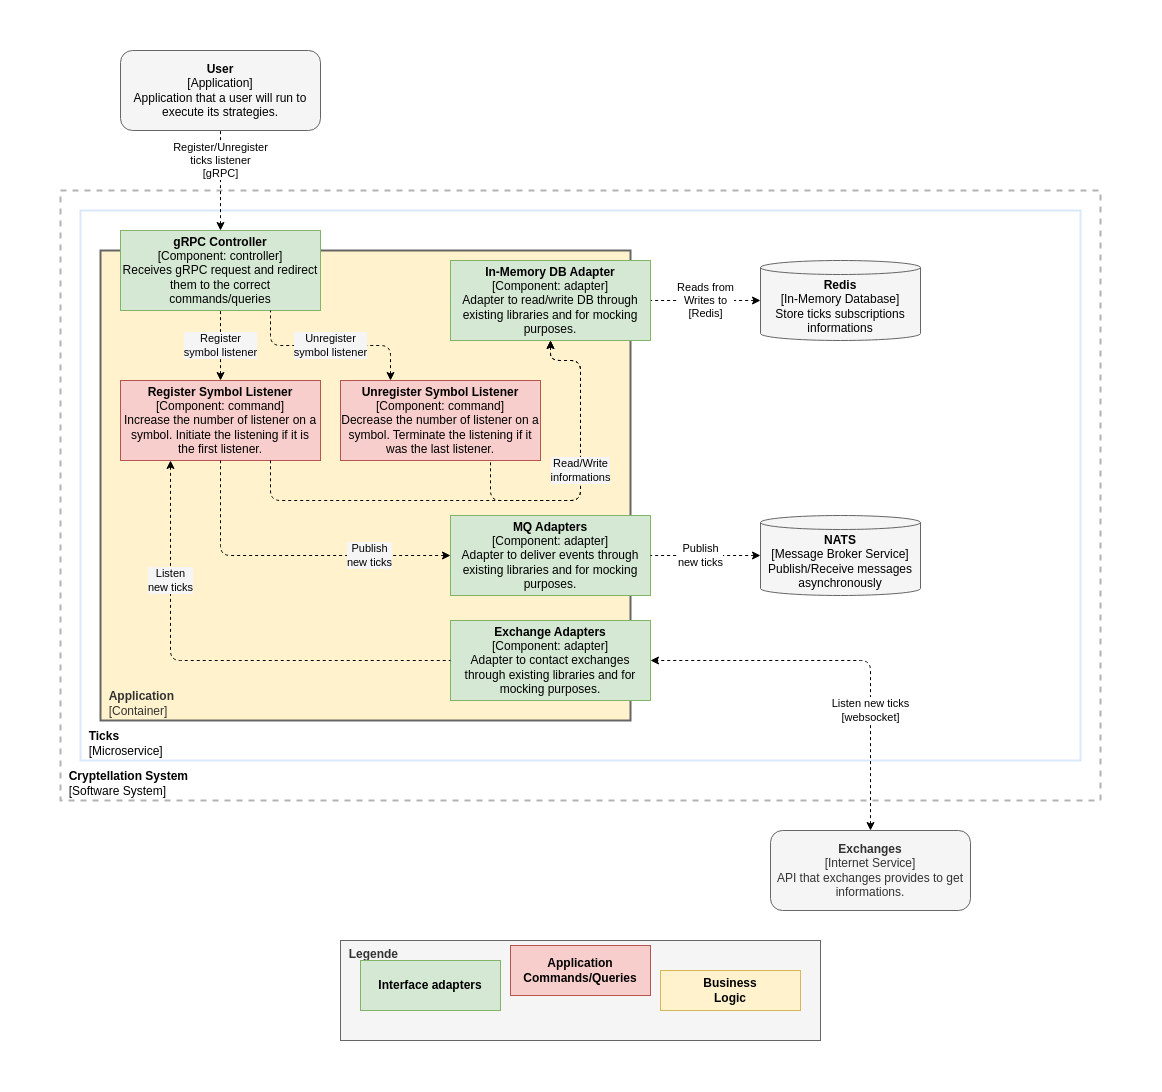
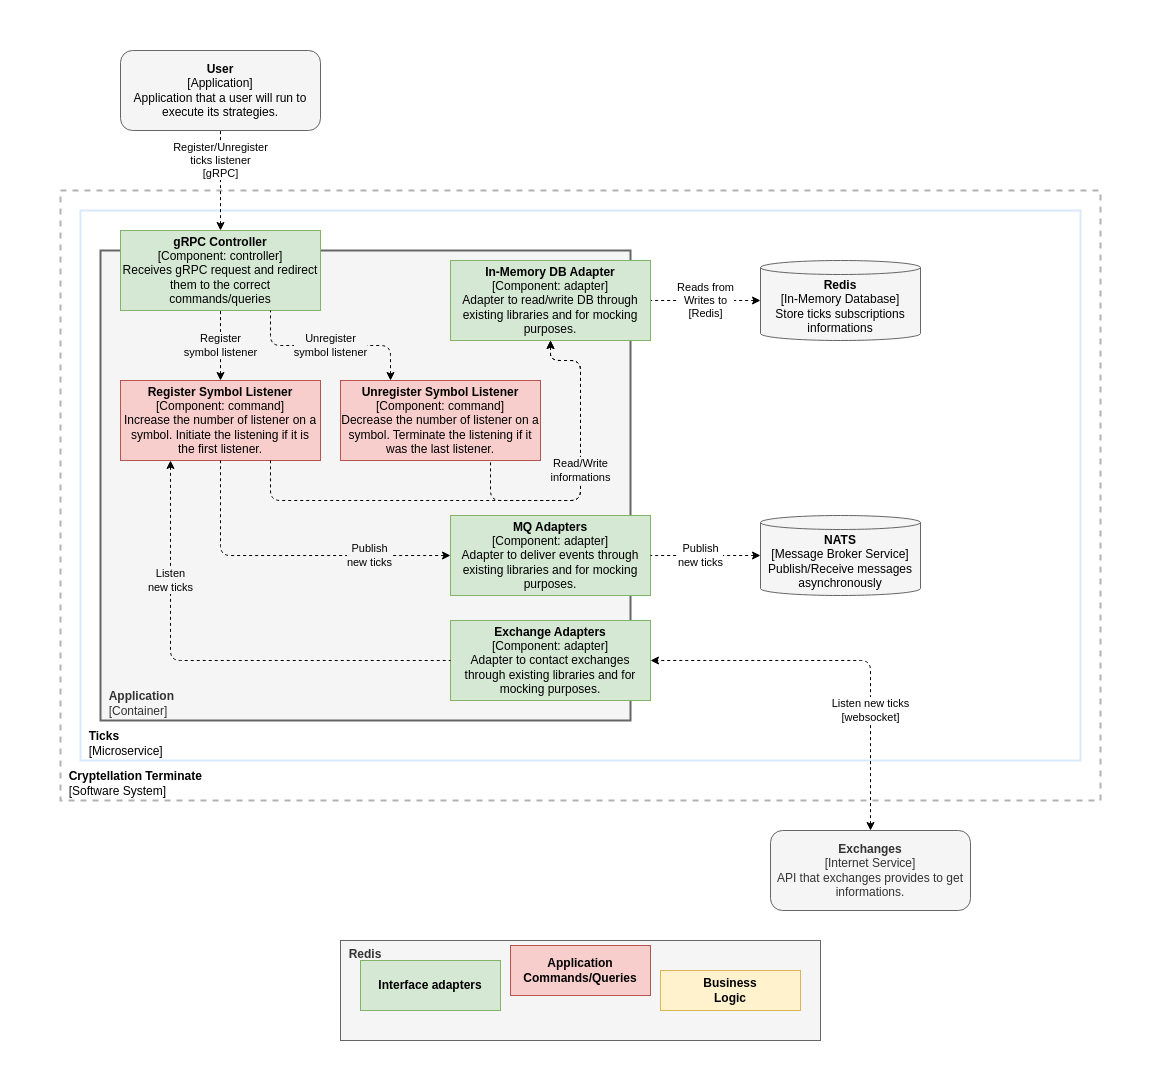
(366, 486) -> (366, 486)
(123, 783) -> (132, 783)
(366, 955) -> (358, 955)
